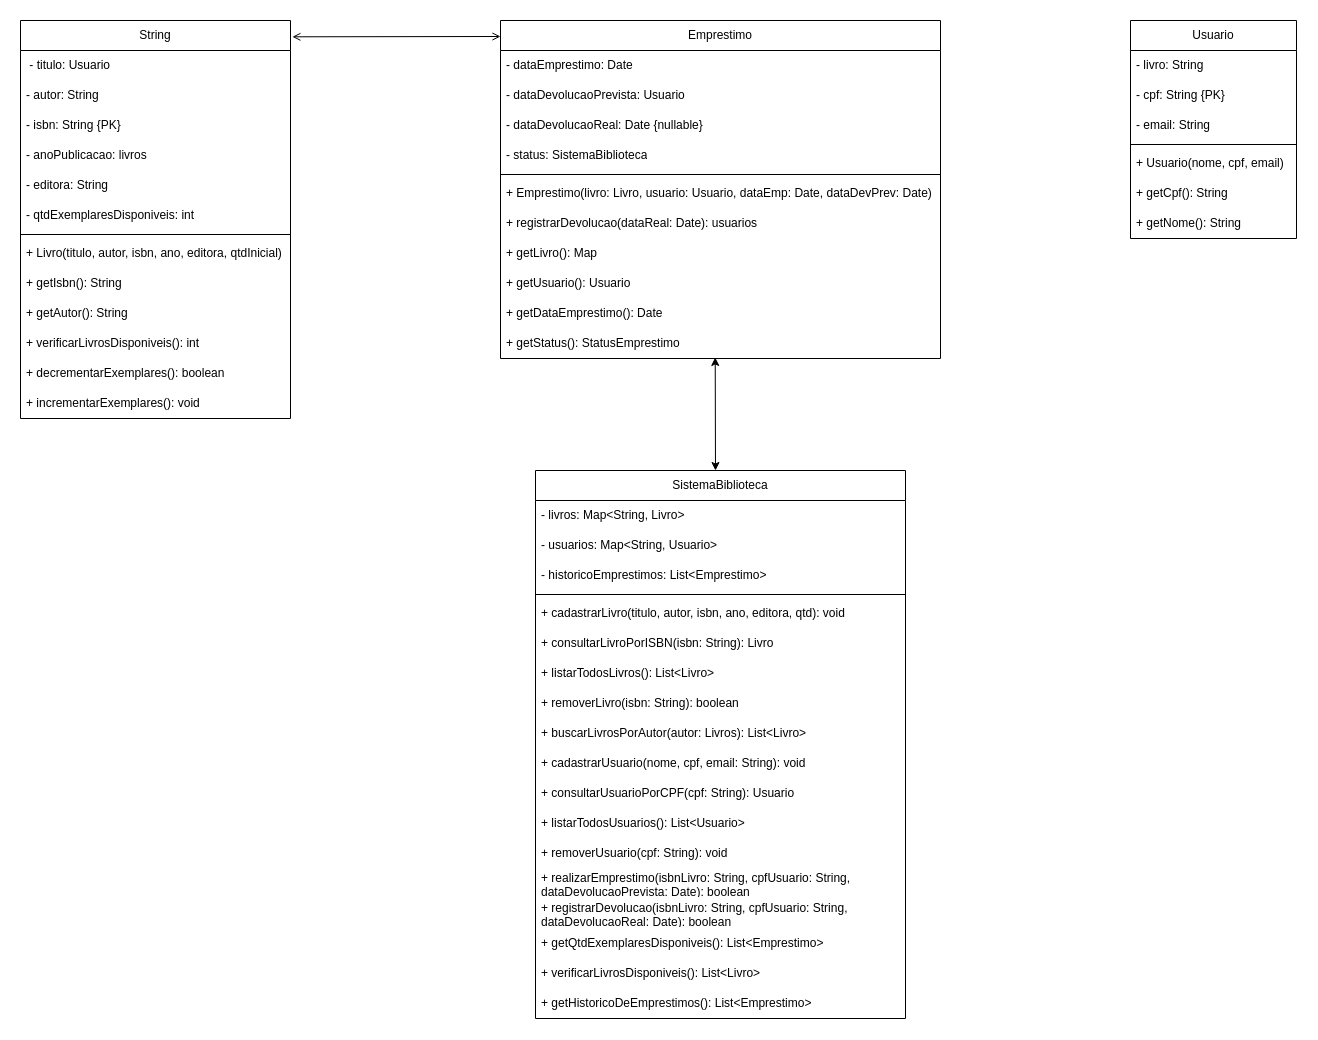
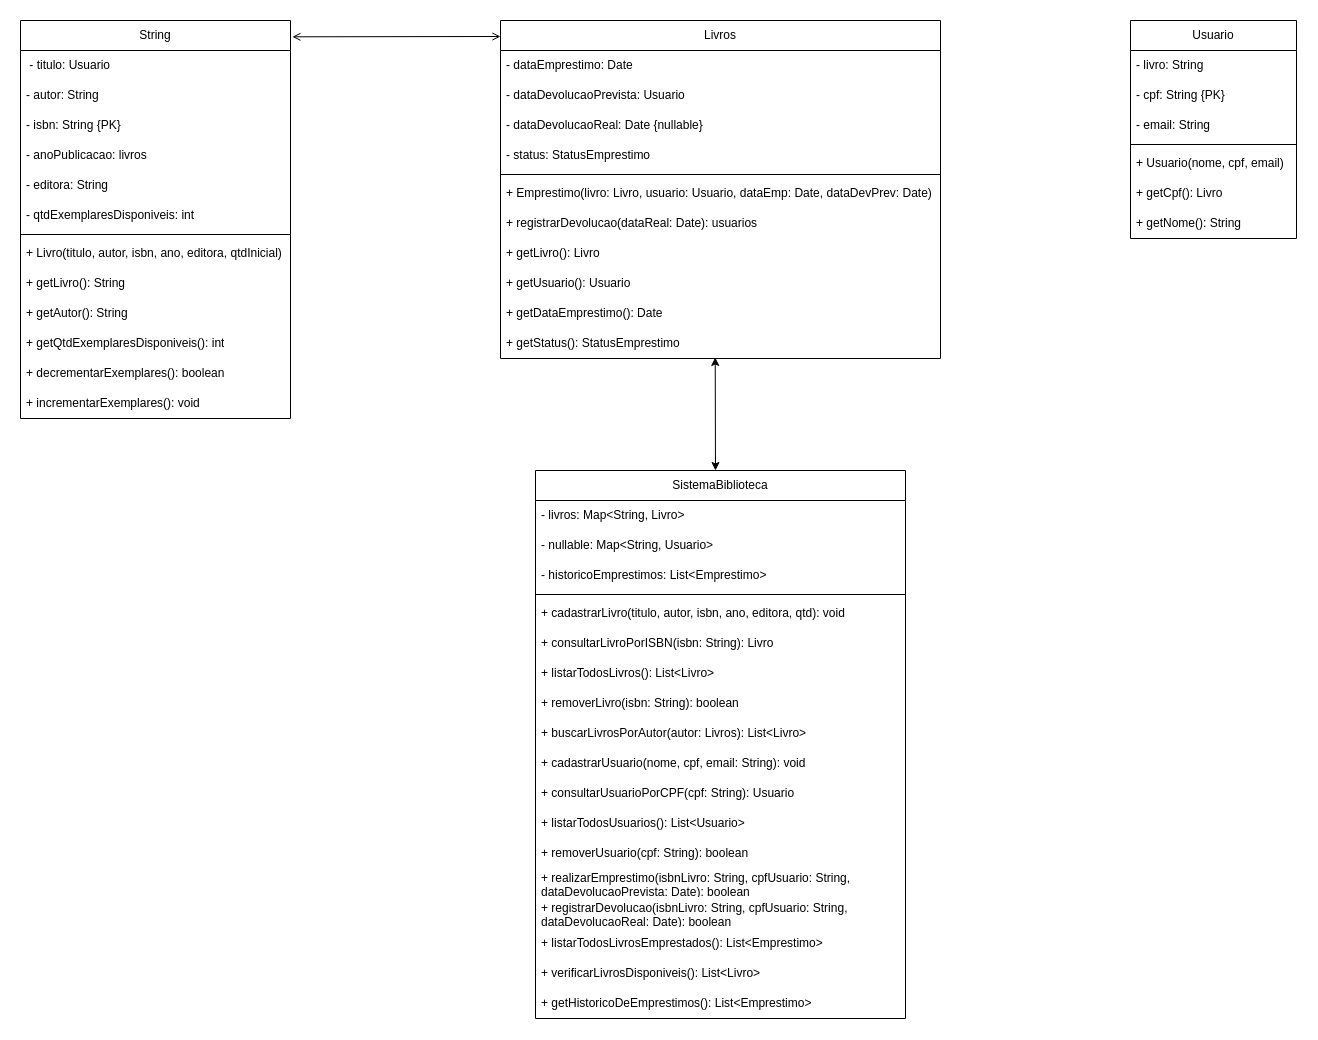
(721, 36) -> (721, 36)
(586, 156) -> (588, 156)
(1191, 194) -> (1187, 194)
(557, 254) -> (563, 254)
(84, 284) -> (86, 284)
(129, 344) -> (135, 344)
(637, 546) -> (633, 546)
(647, 854) -> (657, 854)
(692, 944) -> (697, 944)
